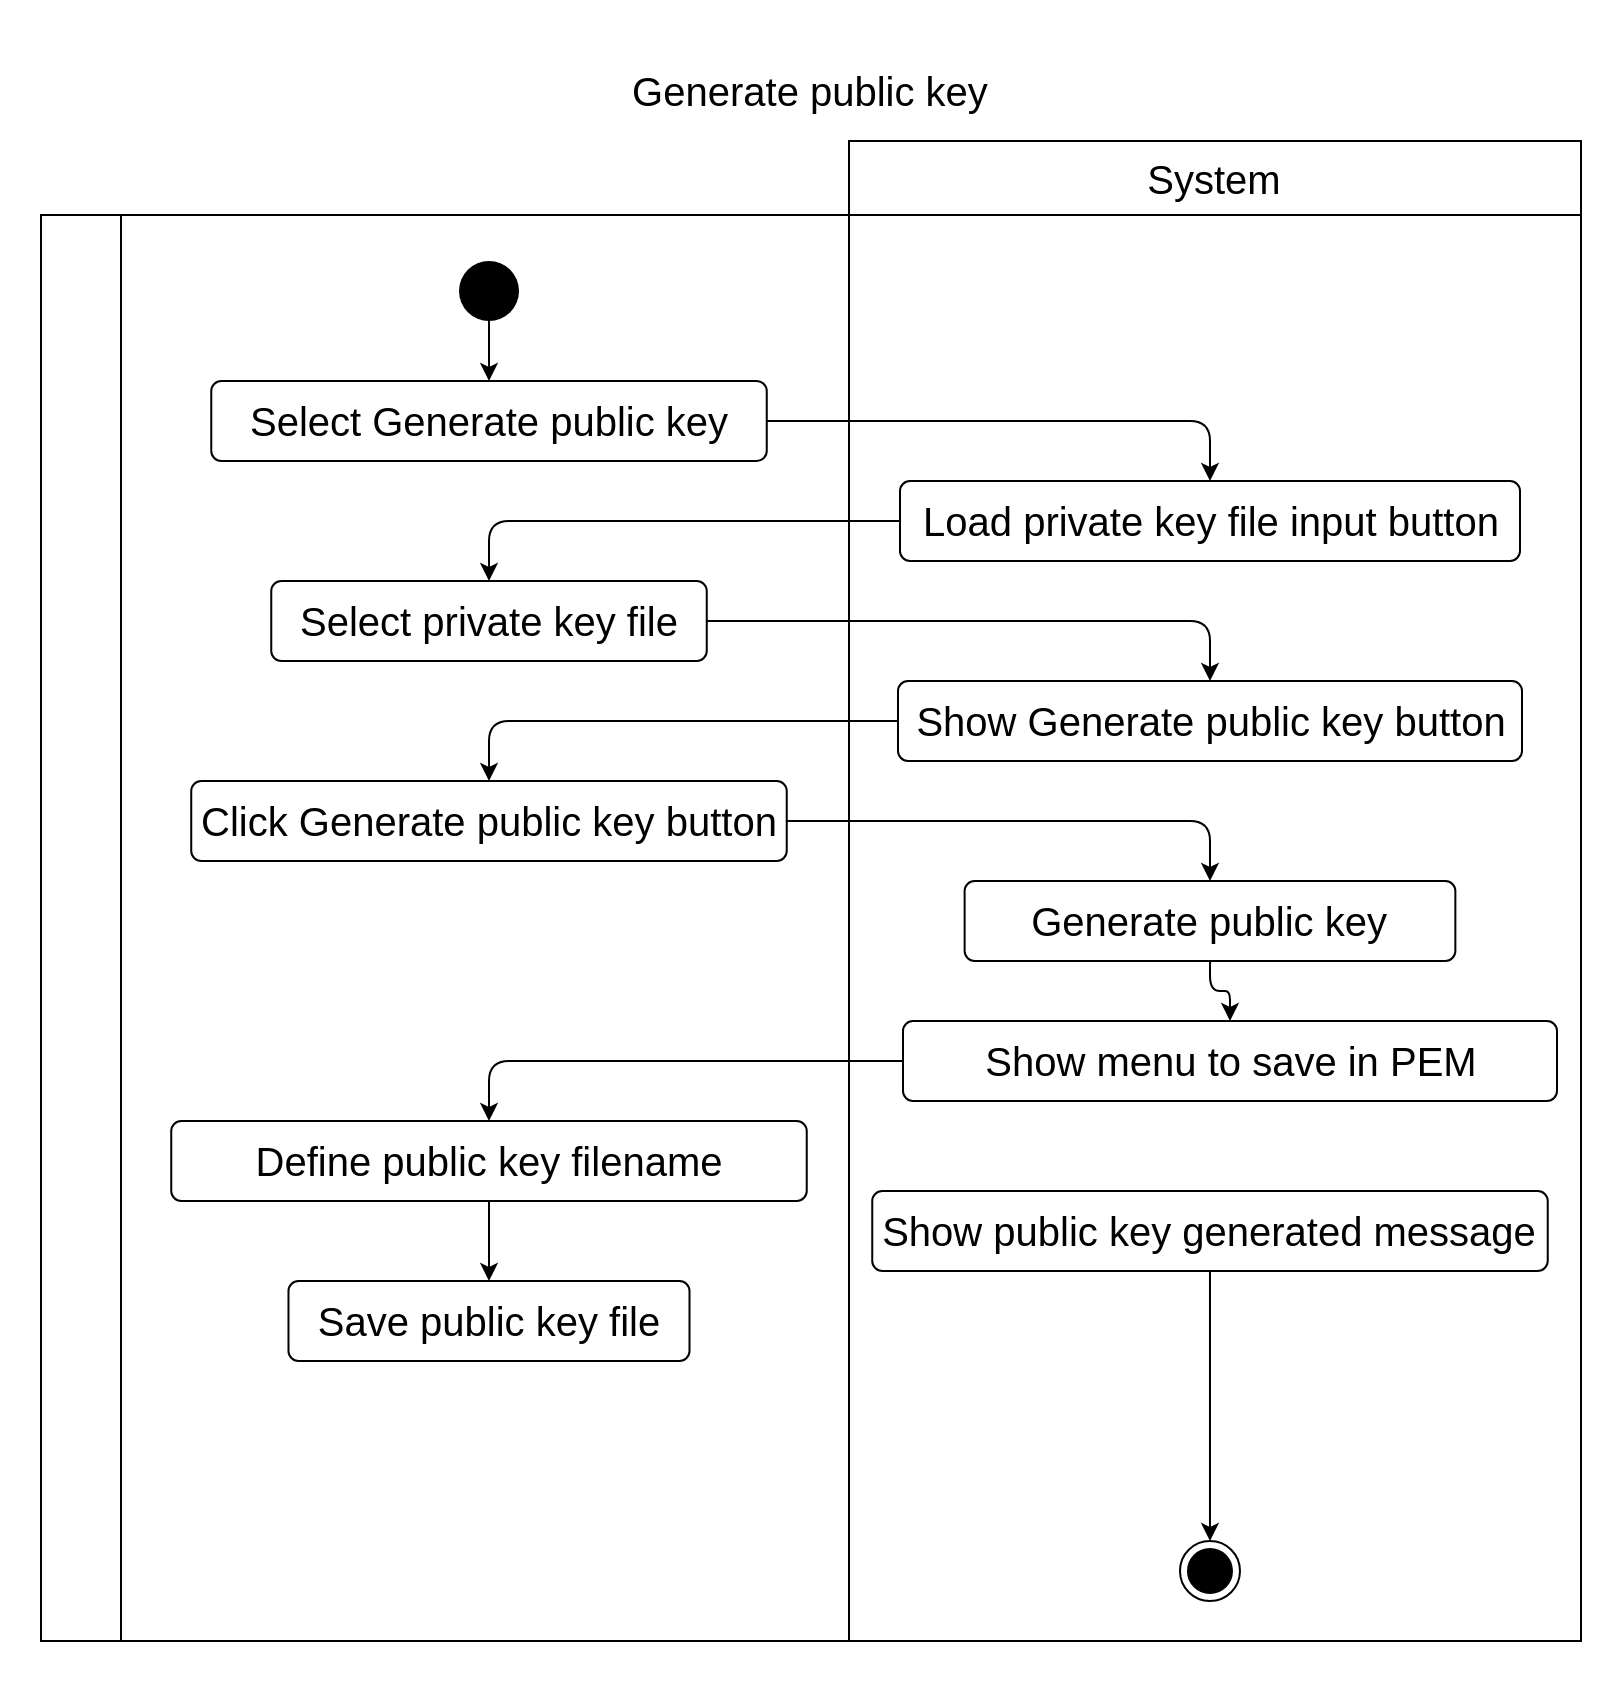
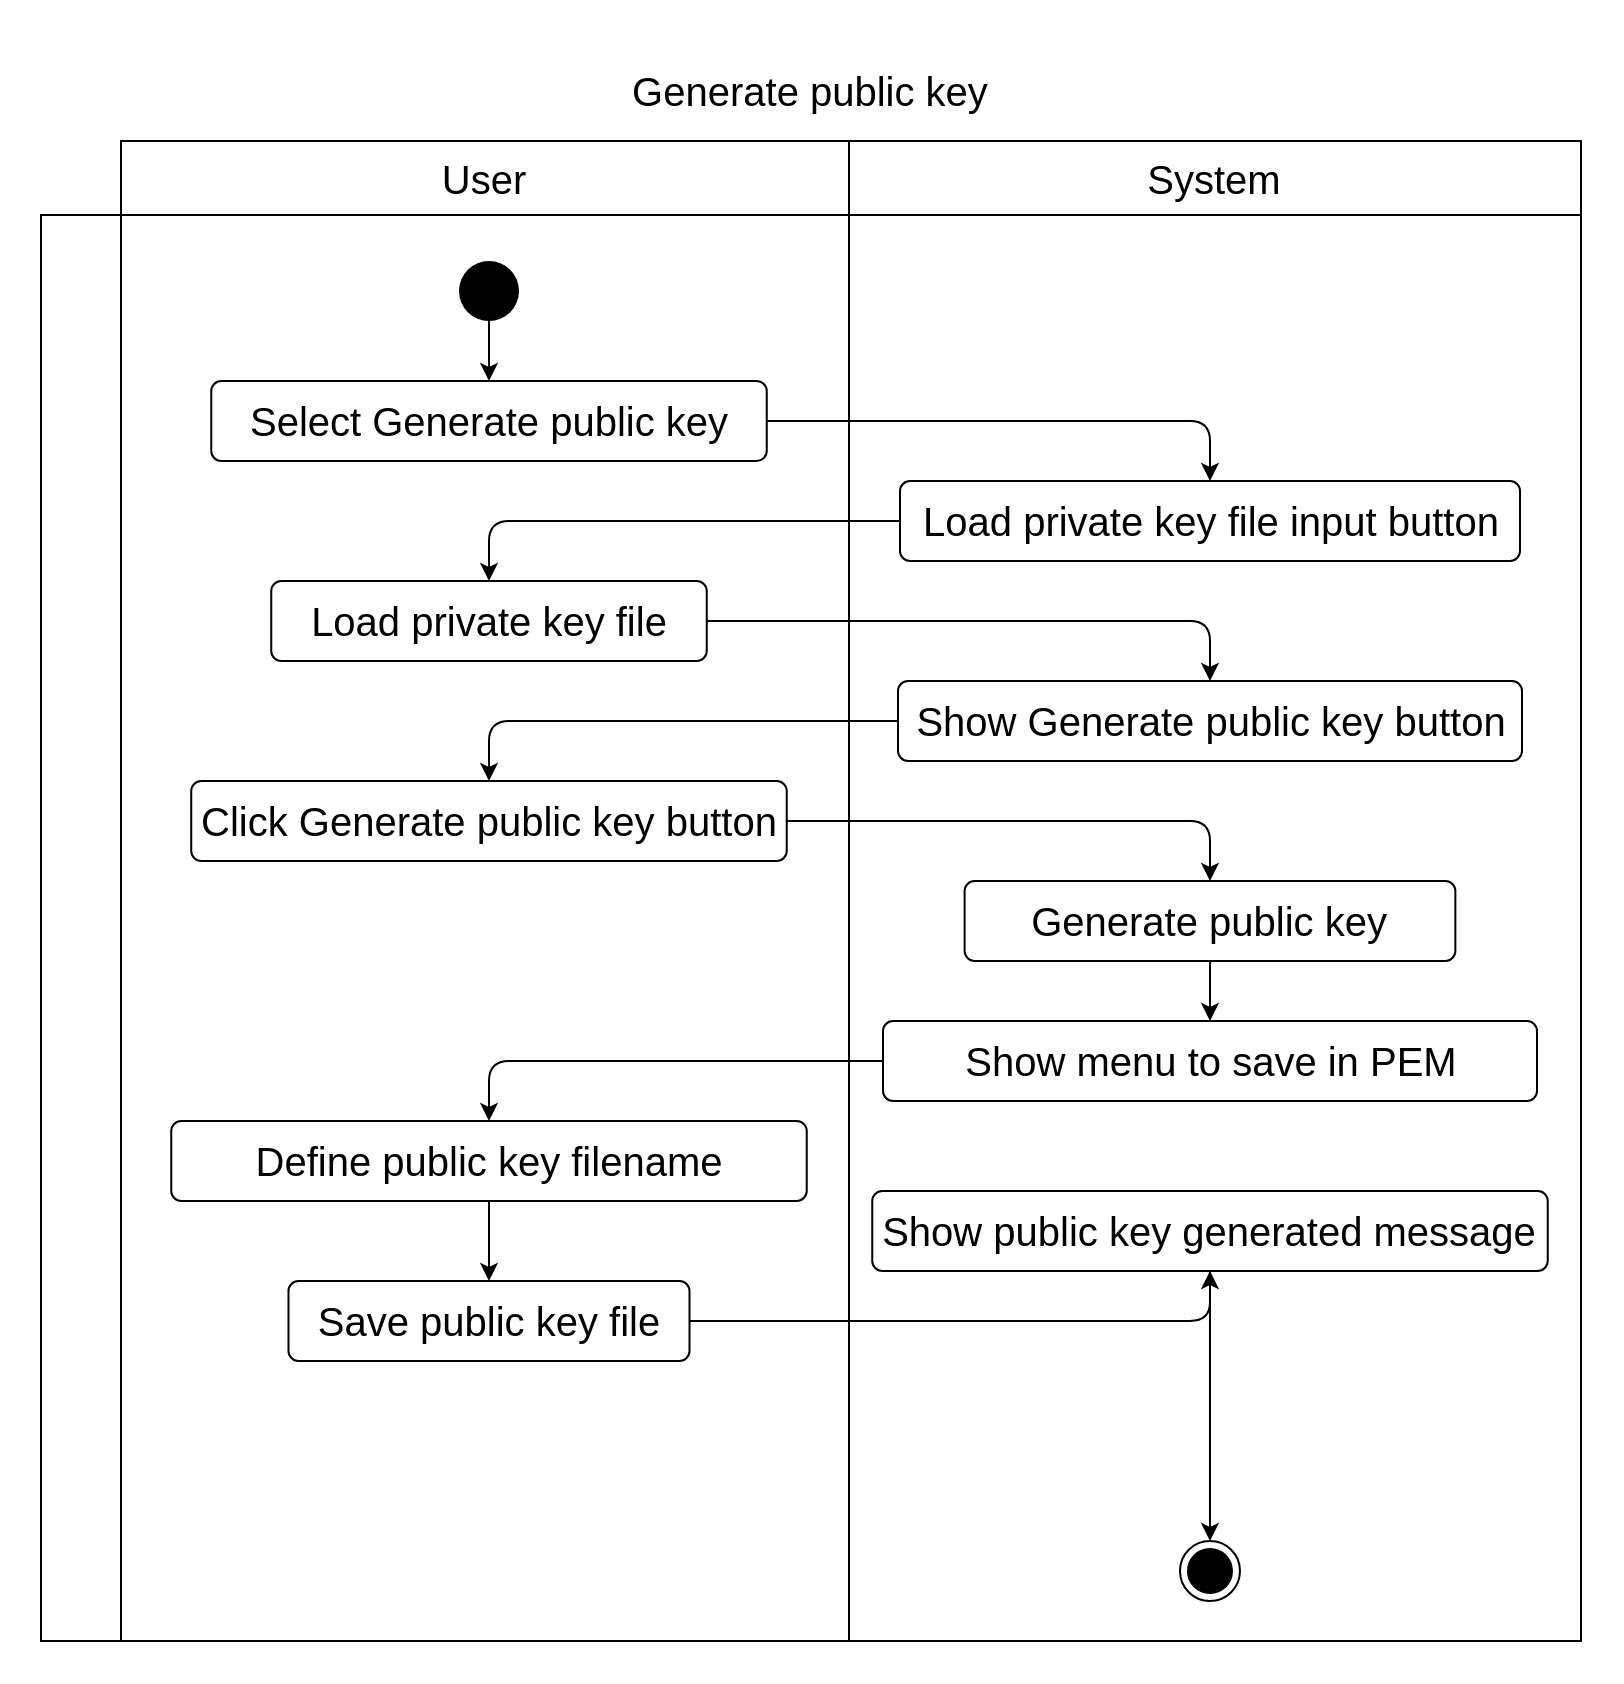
none -> (485, 178)
(490, 621) -> (490, 621)
(1230, 1061) -> (1210, 1061)
none -> (1028, 1321)
